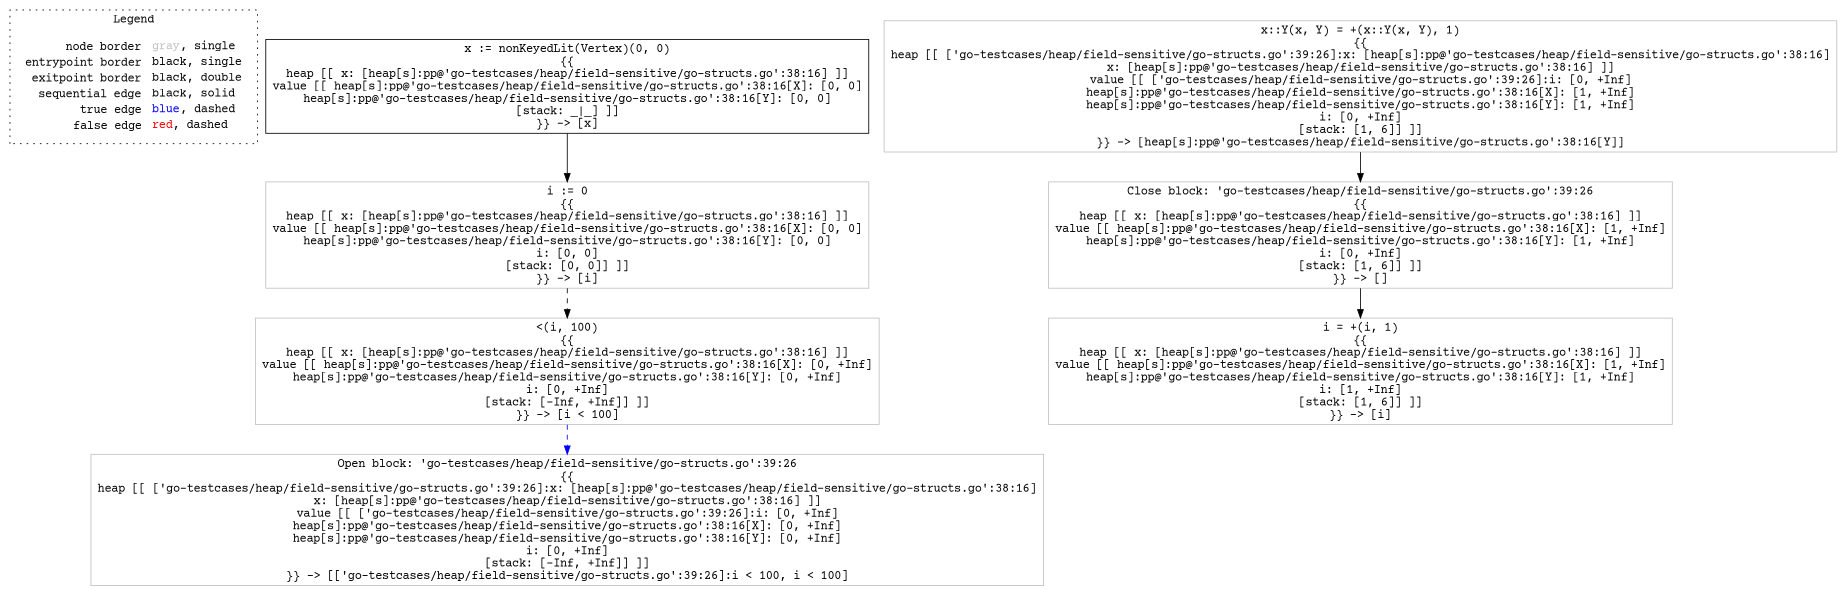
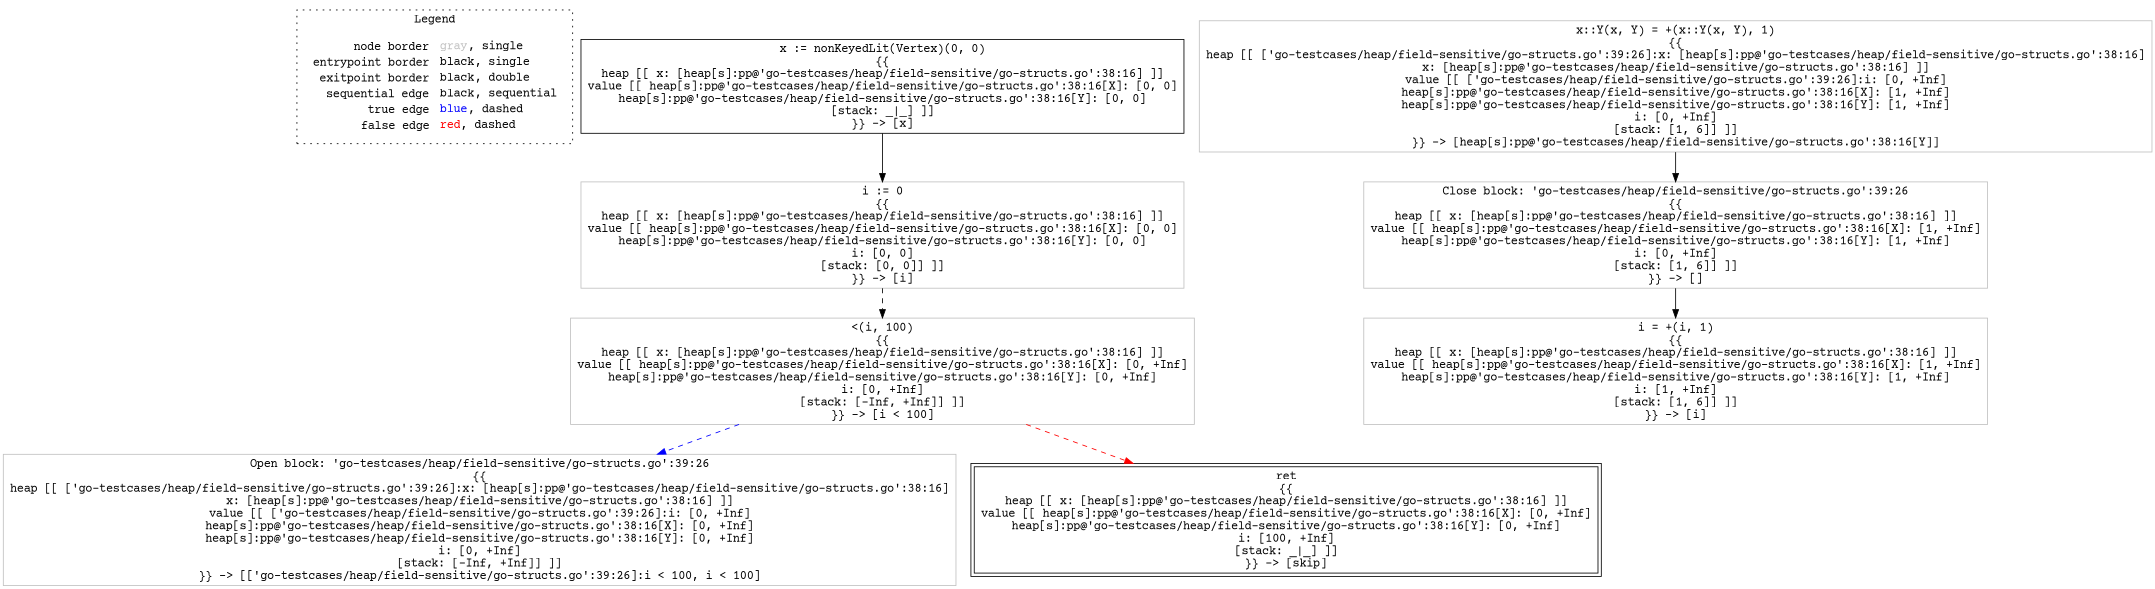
(211, 93) -> (516, 93)
none -> (1286, 520)
